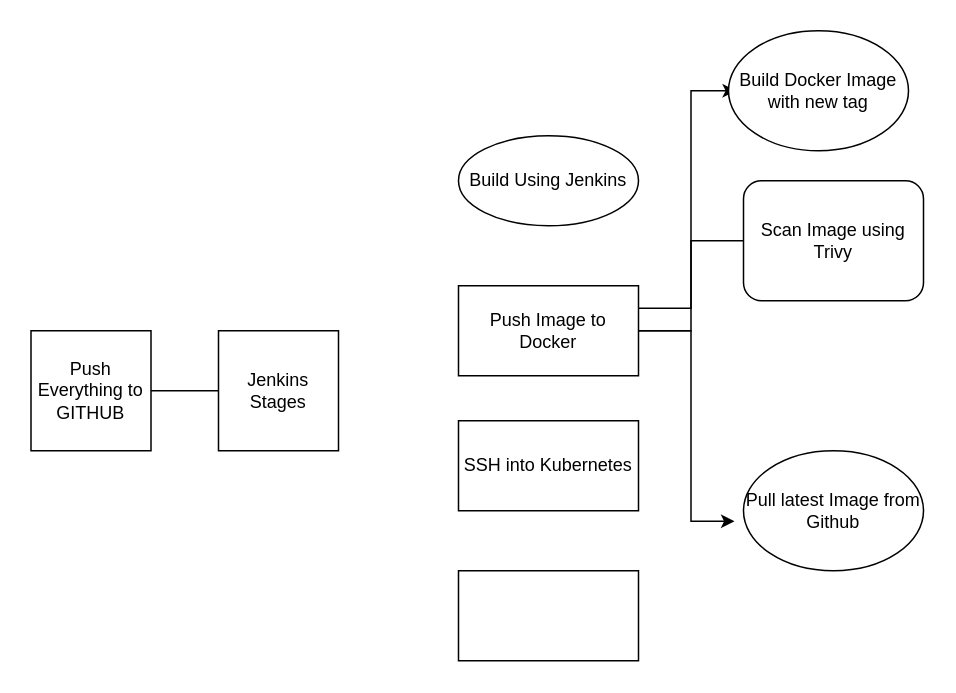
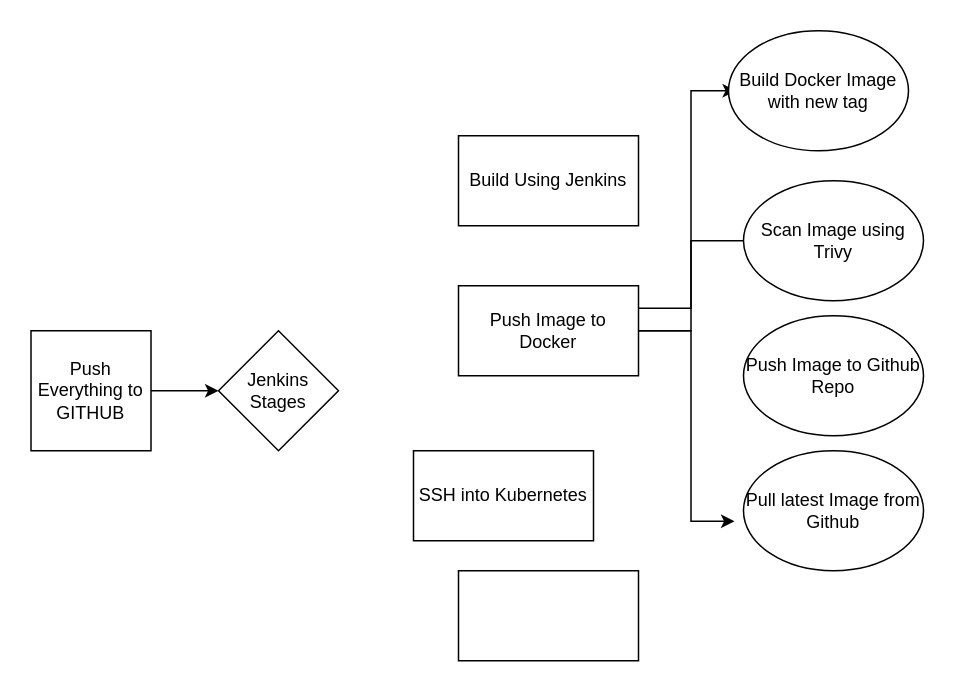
(548, 181) -> (548, 181)
(833, 241) -> (833, 241)
none -> (833, 376)
(211, 391) -> (207, 391)
(278, 391) -> (278, 391)
(548, 466) -> (503, 496)
